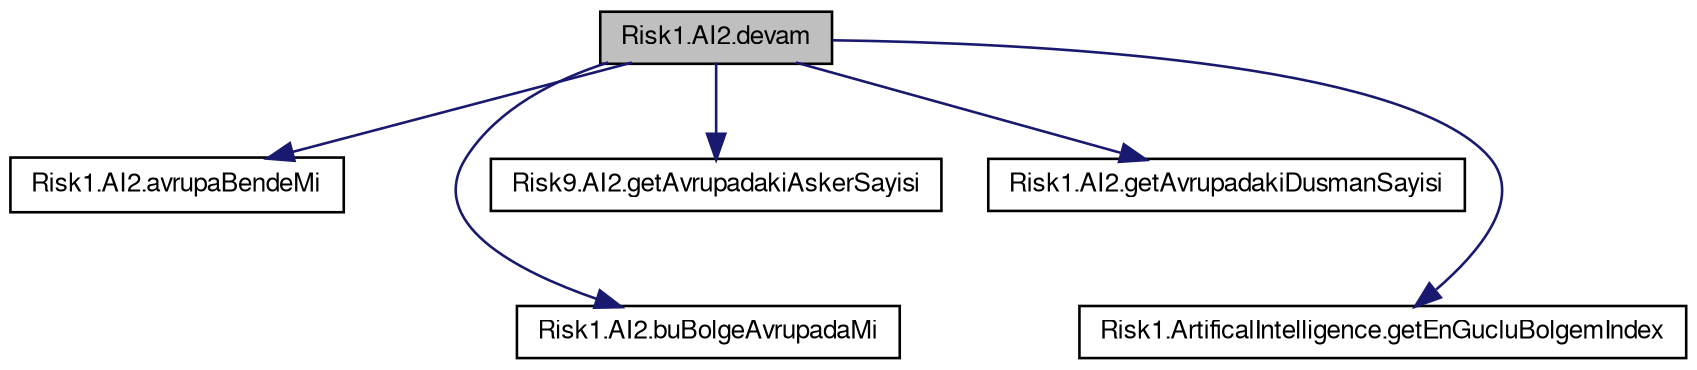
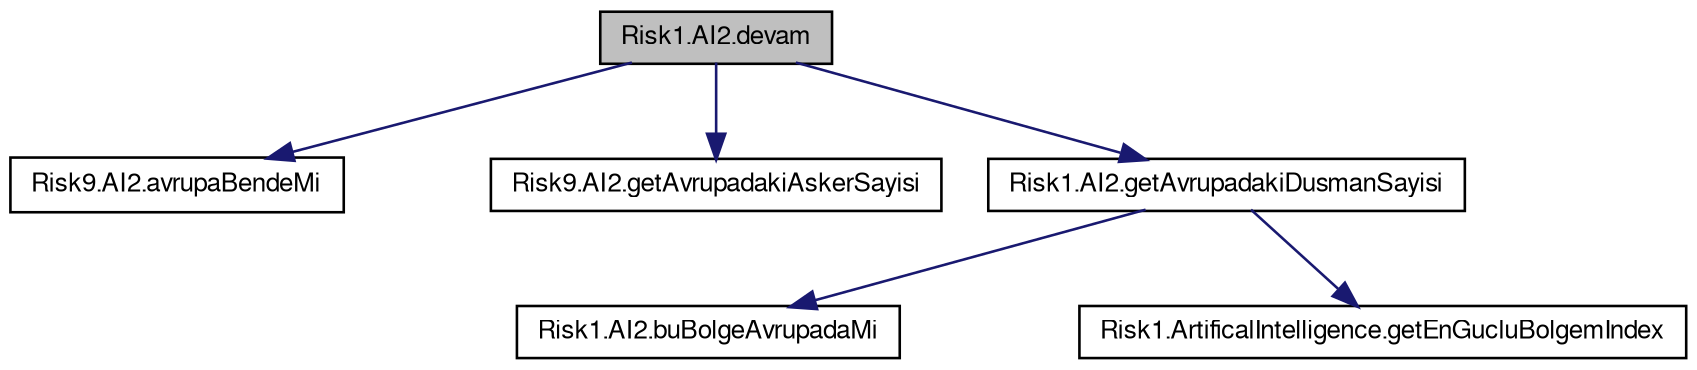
(1249, 71) -> (1295, 249)
(457, 180) -> (980, 255)
(177, 185) -> (177, 185)
